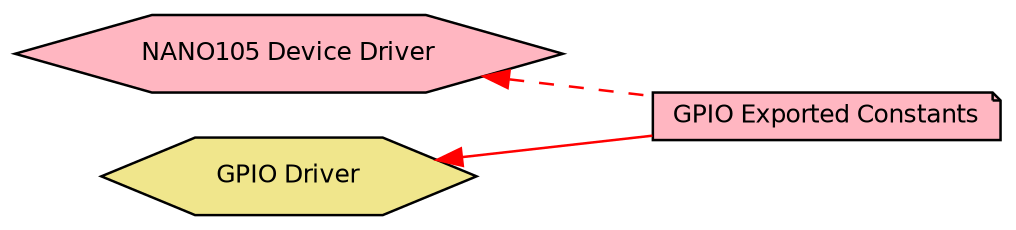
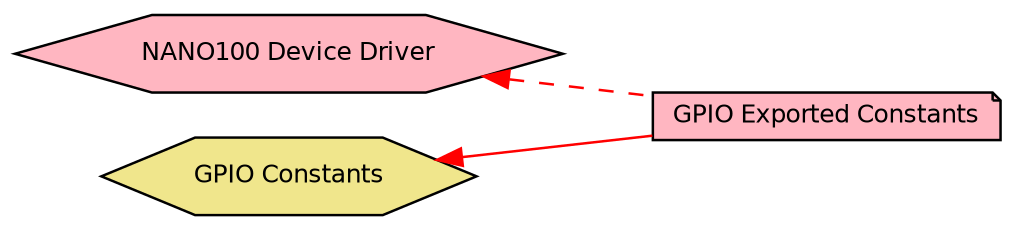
(289, 54) -> (289, 54)
(289, 176) -> (289, 176)
